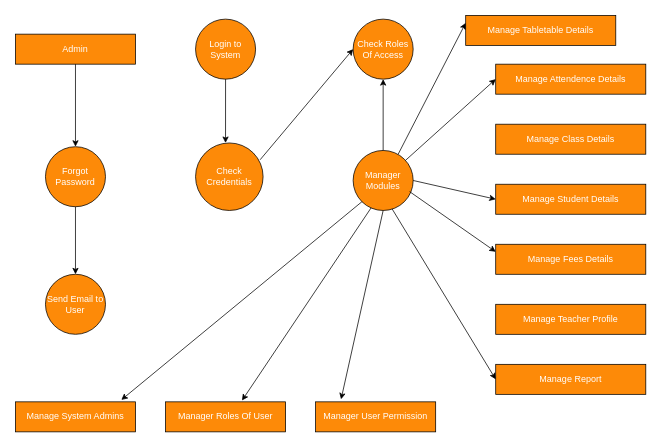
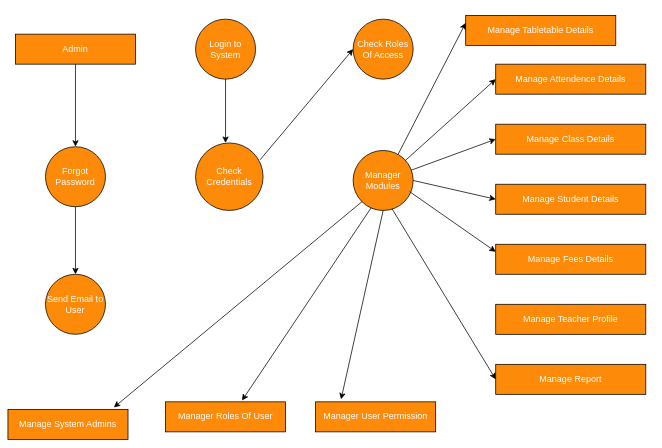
(383, 85) -> (450, 156)
(75, 417) -> (68, 424)
